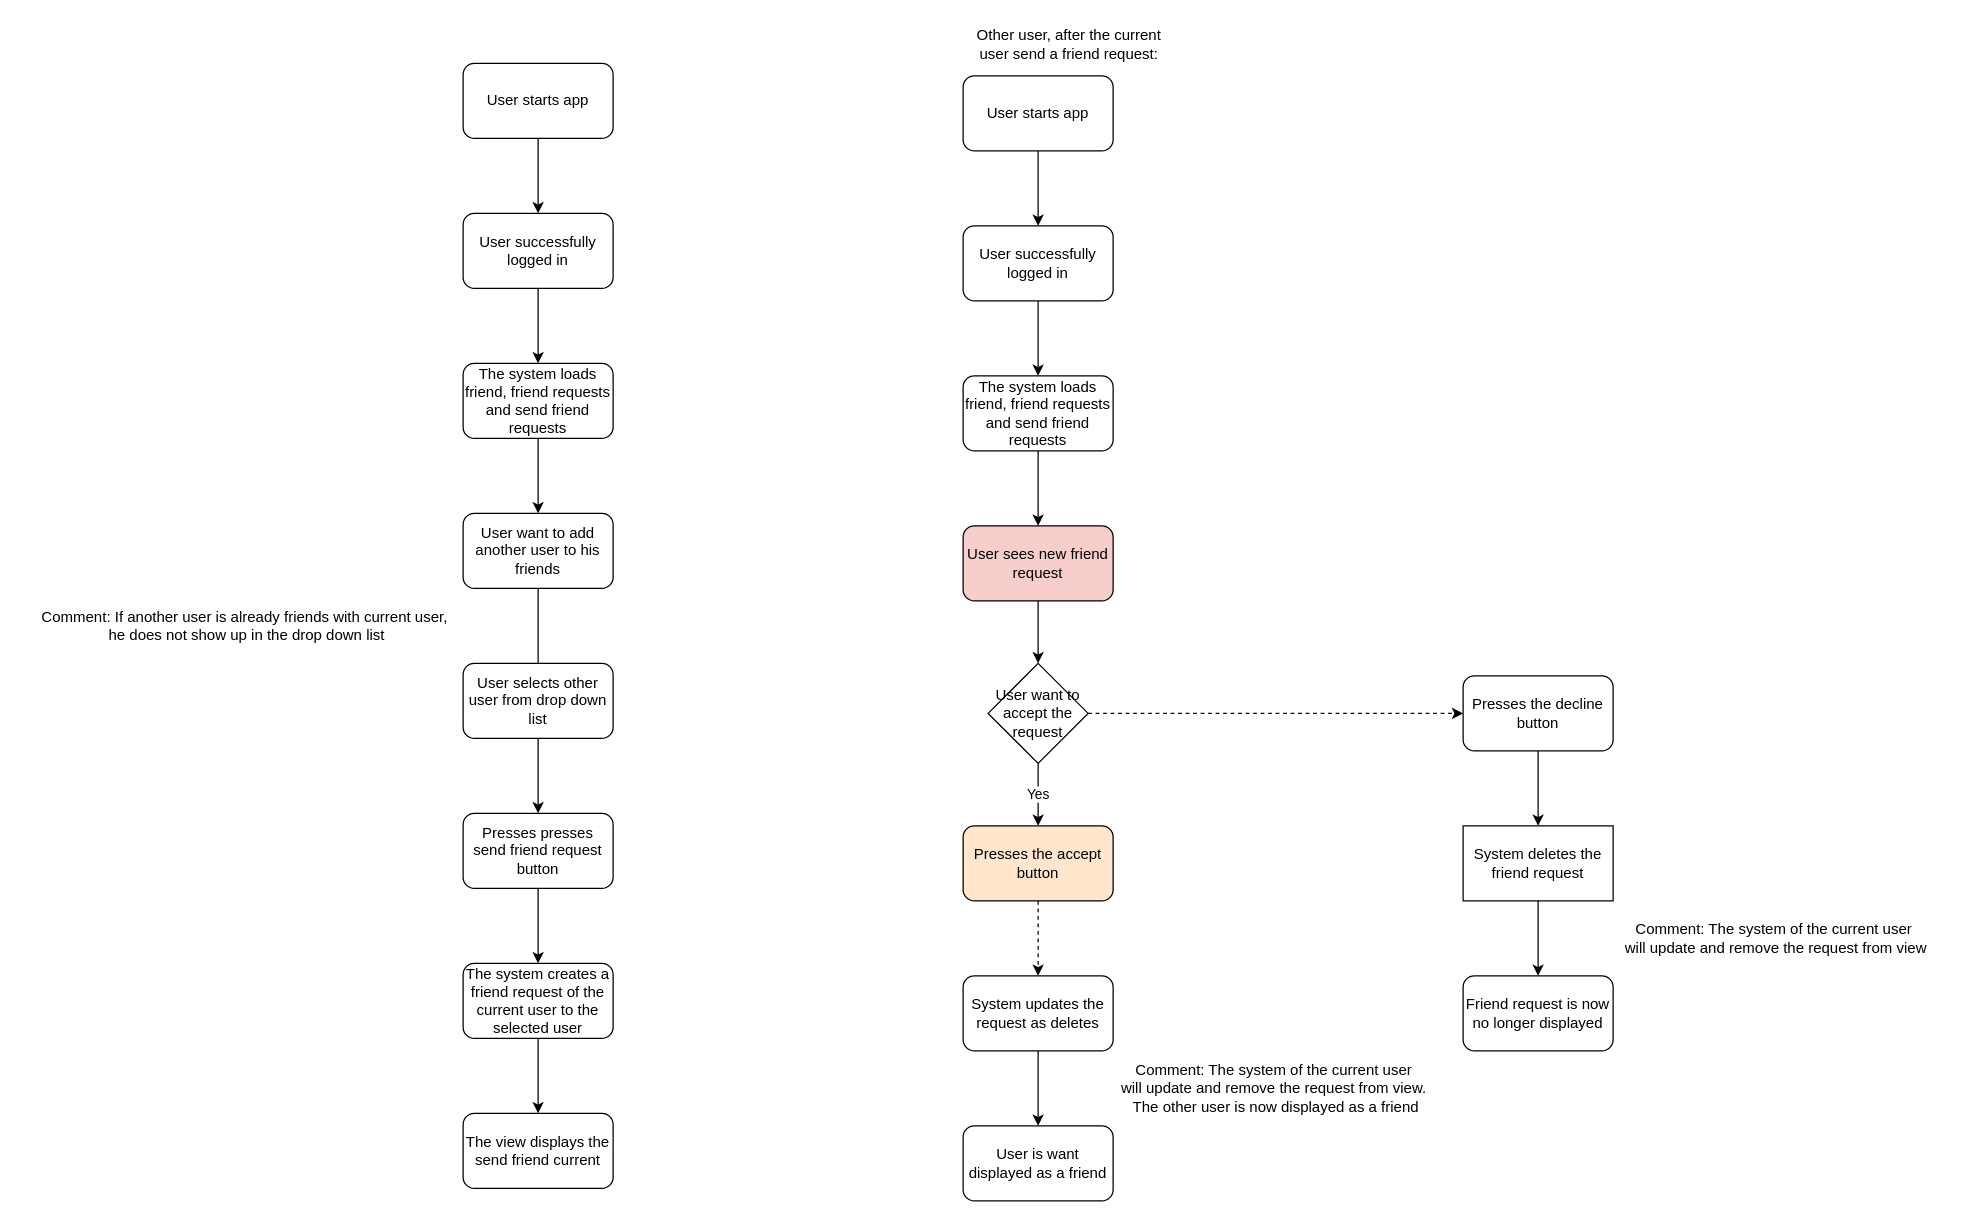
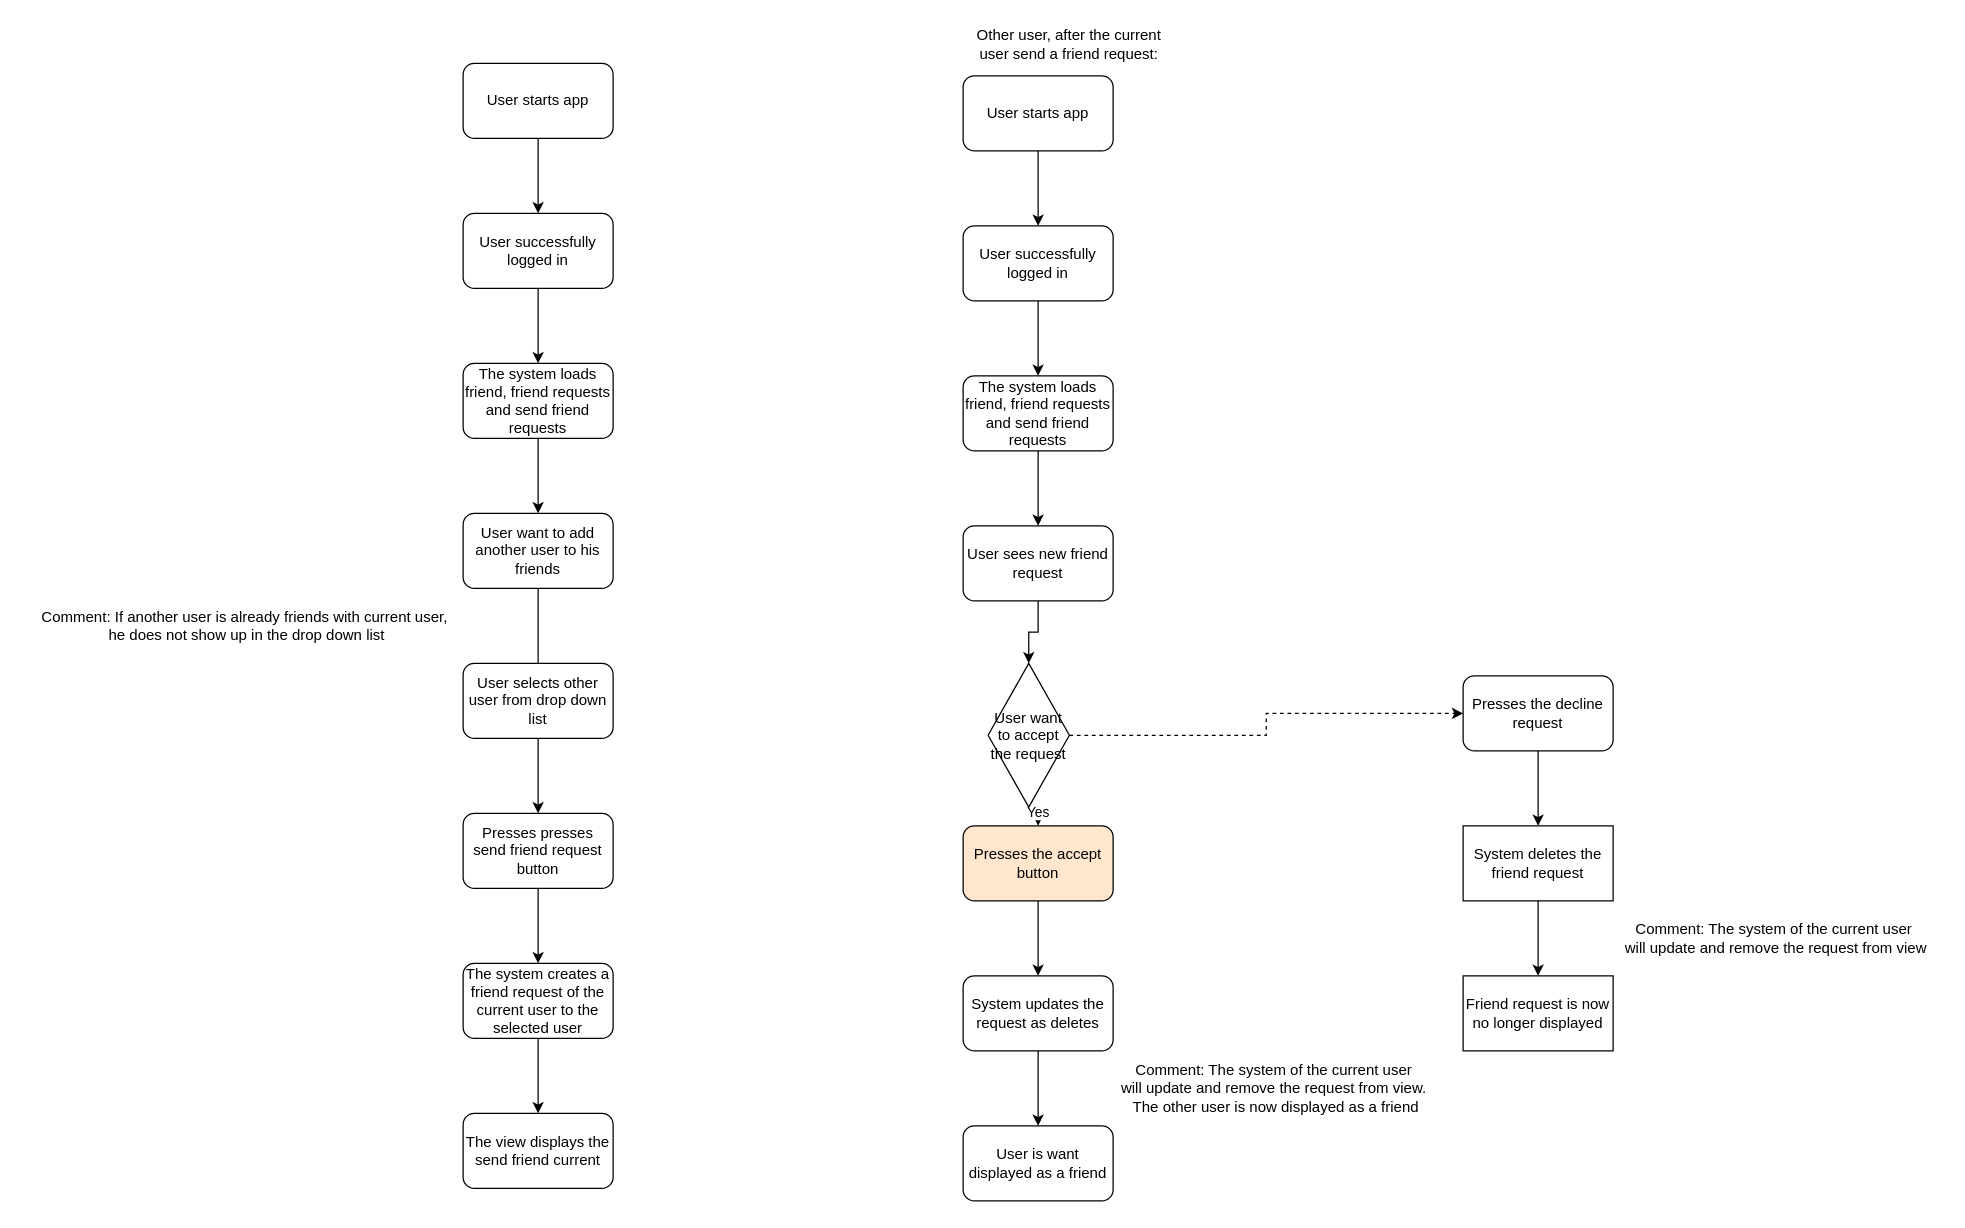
(1038, 563) -> (1038, 563)
(1038, 713) -> (1029, 735)
(1538, 713) -> (1538, 713)
(1038, 935) -> (1038, 935)
(1538, 1013) -> (1538, 1013)
